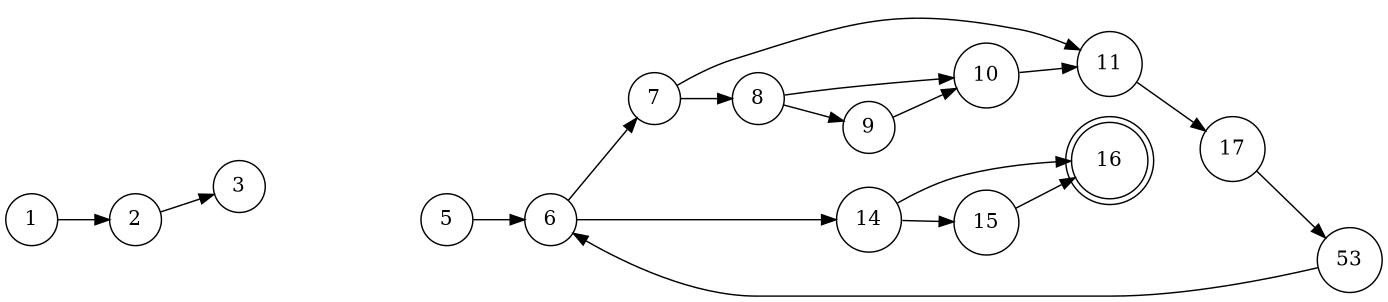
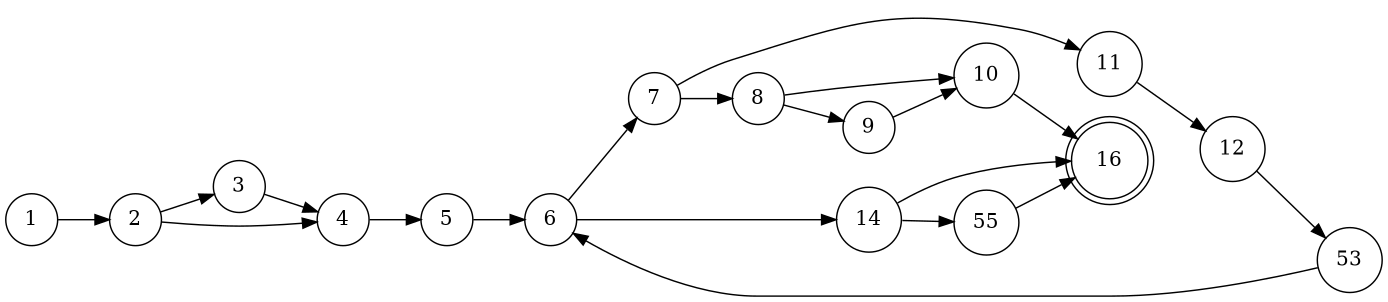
(1041, 70) -> (1040, 112)
(1233, 149) -> (1233, 149)
none -> (343, 220)
(986, 223) -> (986, 223)
